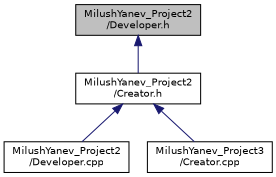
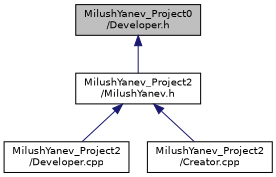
(138, 20) -> (138, 20)
(138, 89) -> (138, 89)
(210, 157) -> (210, 157)
